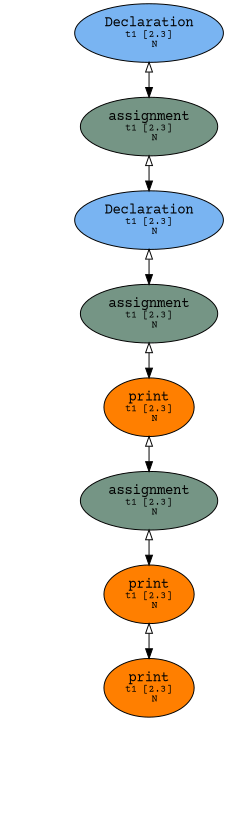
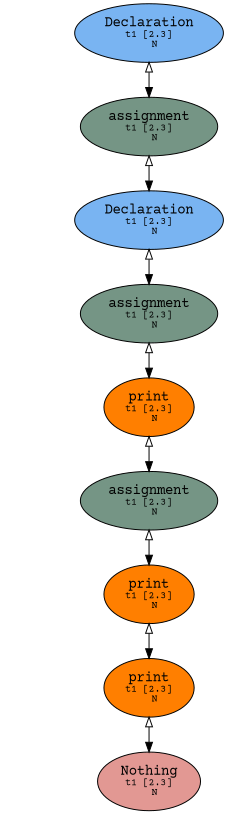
none -> (149, 781)
